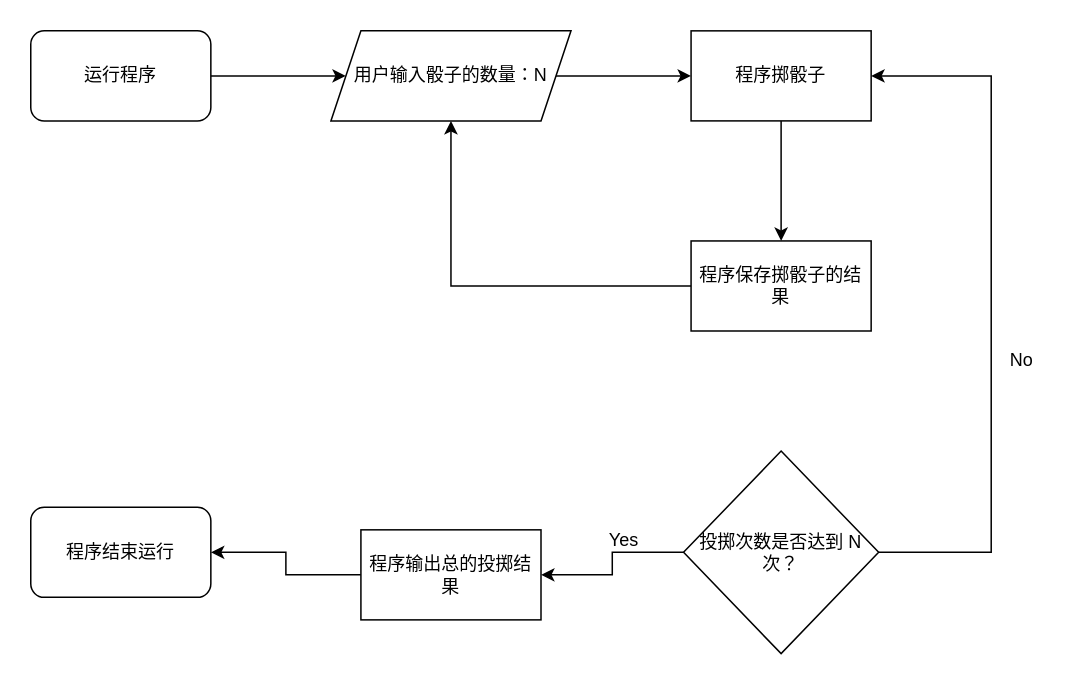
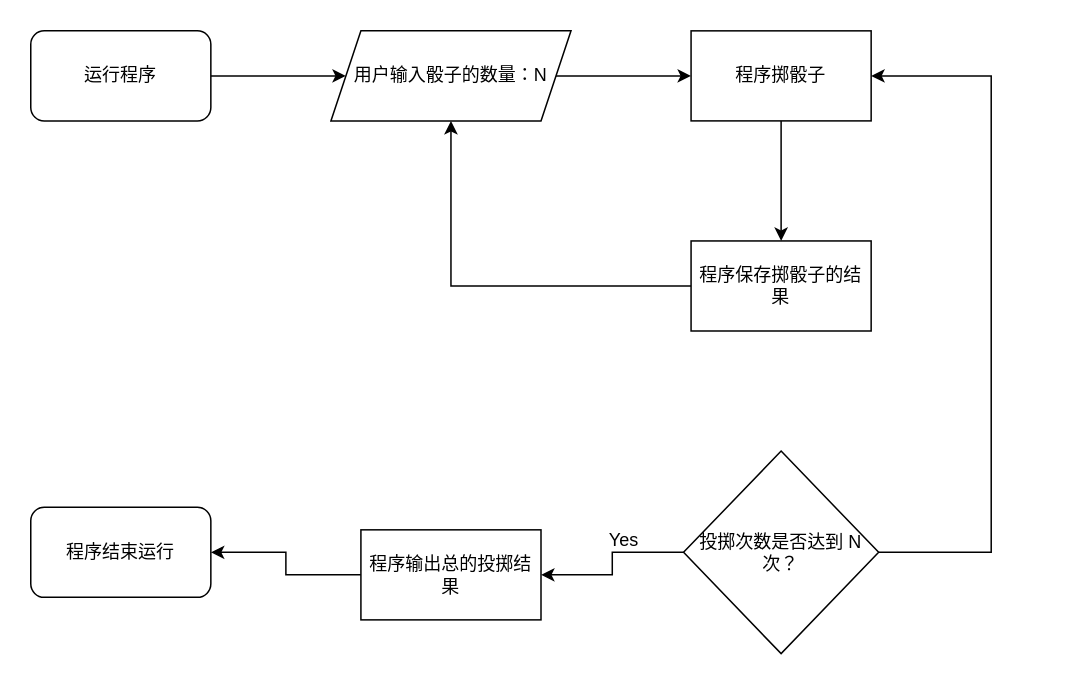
(1021, 361) -> none
